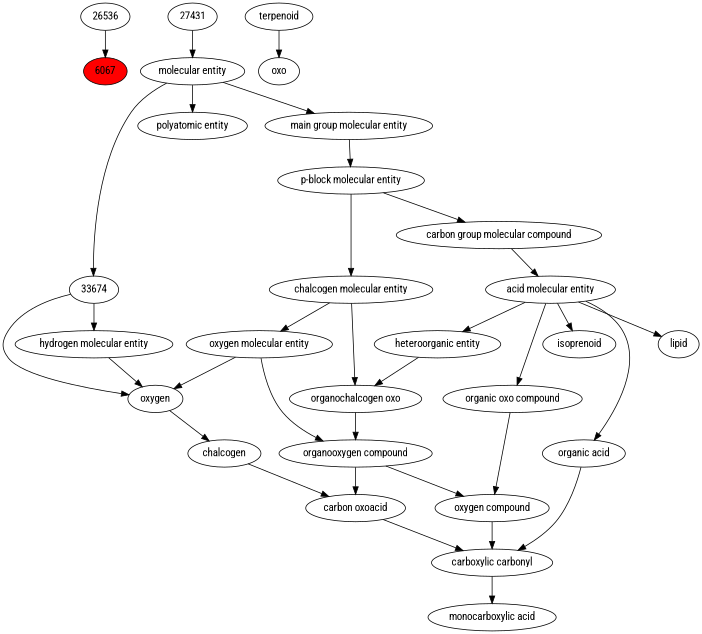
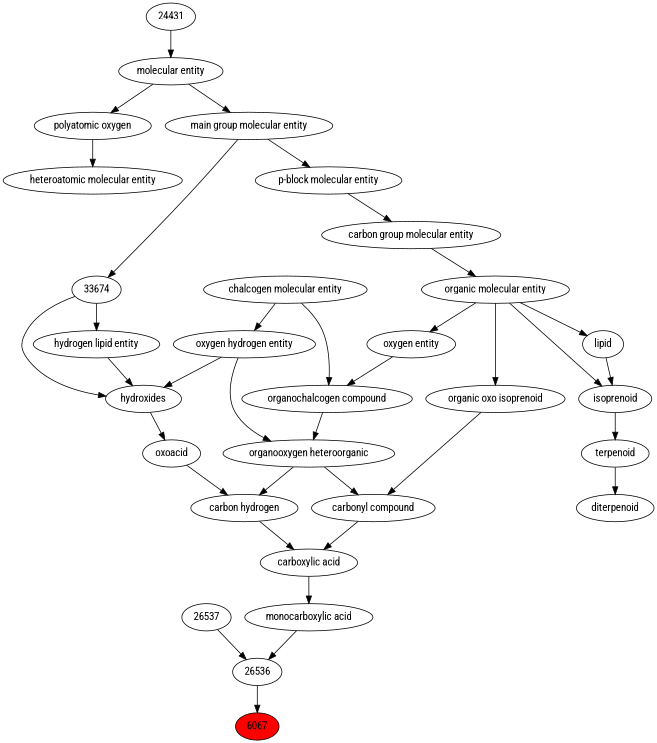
(193, 17) -> (171, 17)
(279, 71) -> (615, 508)
(193, 126) -> (93, 126)
(107, 165) -> (177, 207)
none -> (93, 180)
(351, 231) -> none
(499, 235) -> (411, 235)
(550, 290) -> (495, 290)
(94, 344) -> (97, 344)
(259, 344) -> (244, 344)
(438, 344) -> (411, 344)
none -> (608, 368)
(155, 399) -> (144, 399)
(356, 399) -> (327, 399)
(513, 399) -> (495, 399)
none -> (615, 422)
(224, 453) -> (172, 453)
(356, 453) -> (309, 453)
(584, 453) -> none
(356, 508) -> (244, 508)
(492, 508) -> (373, 508)
(492, 563) -> (309, 563)
none -> (206, 617)
none -> (285, 642)
